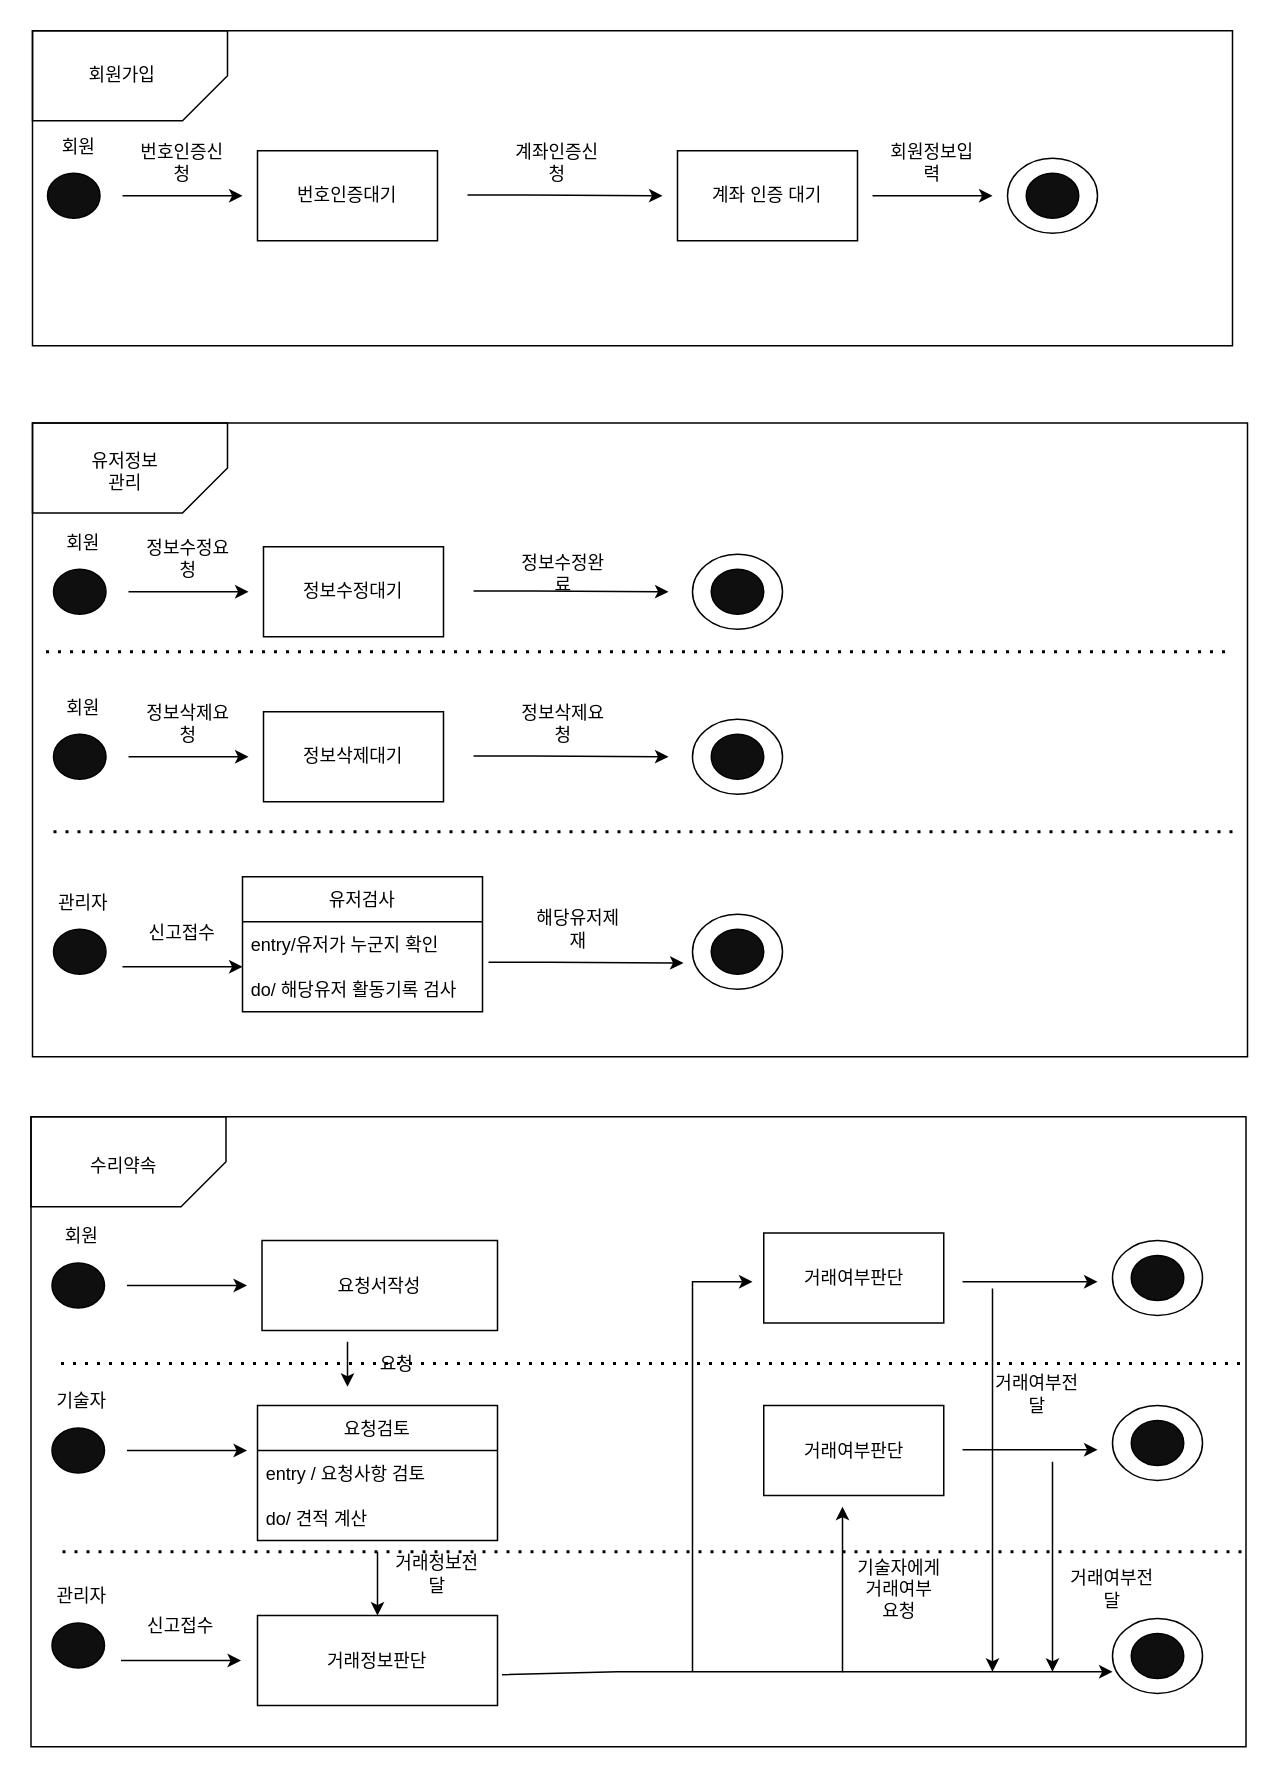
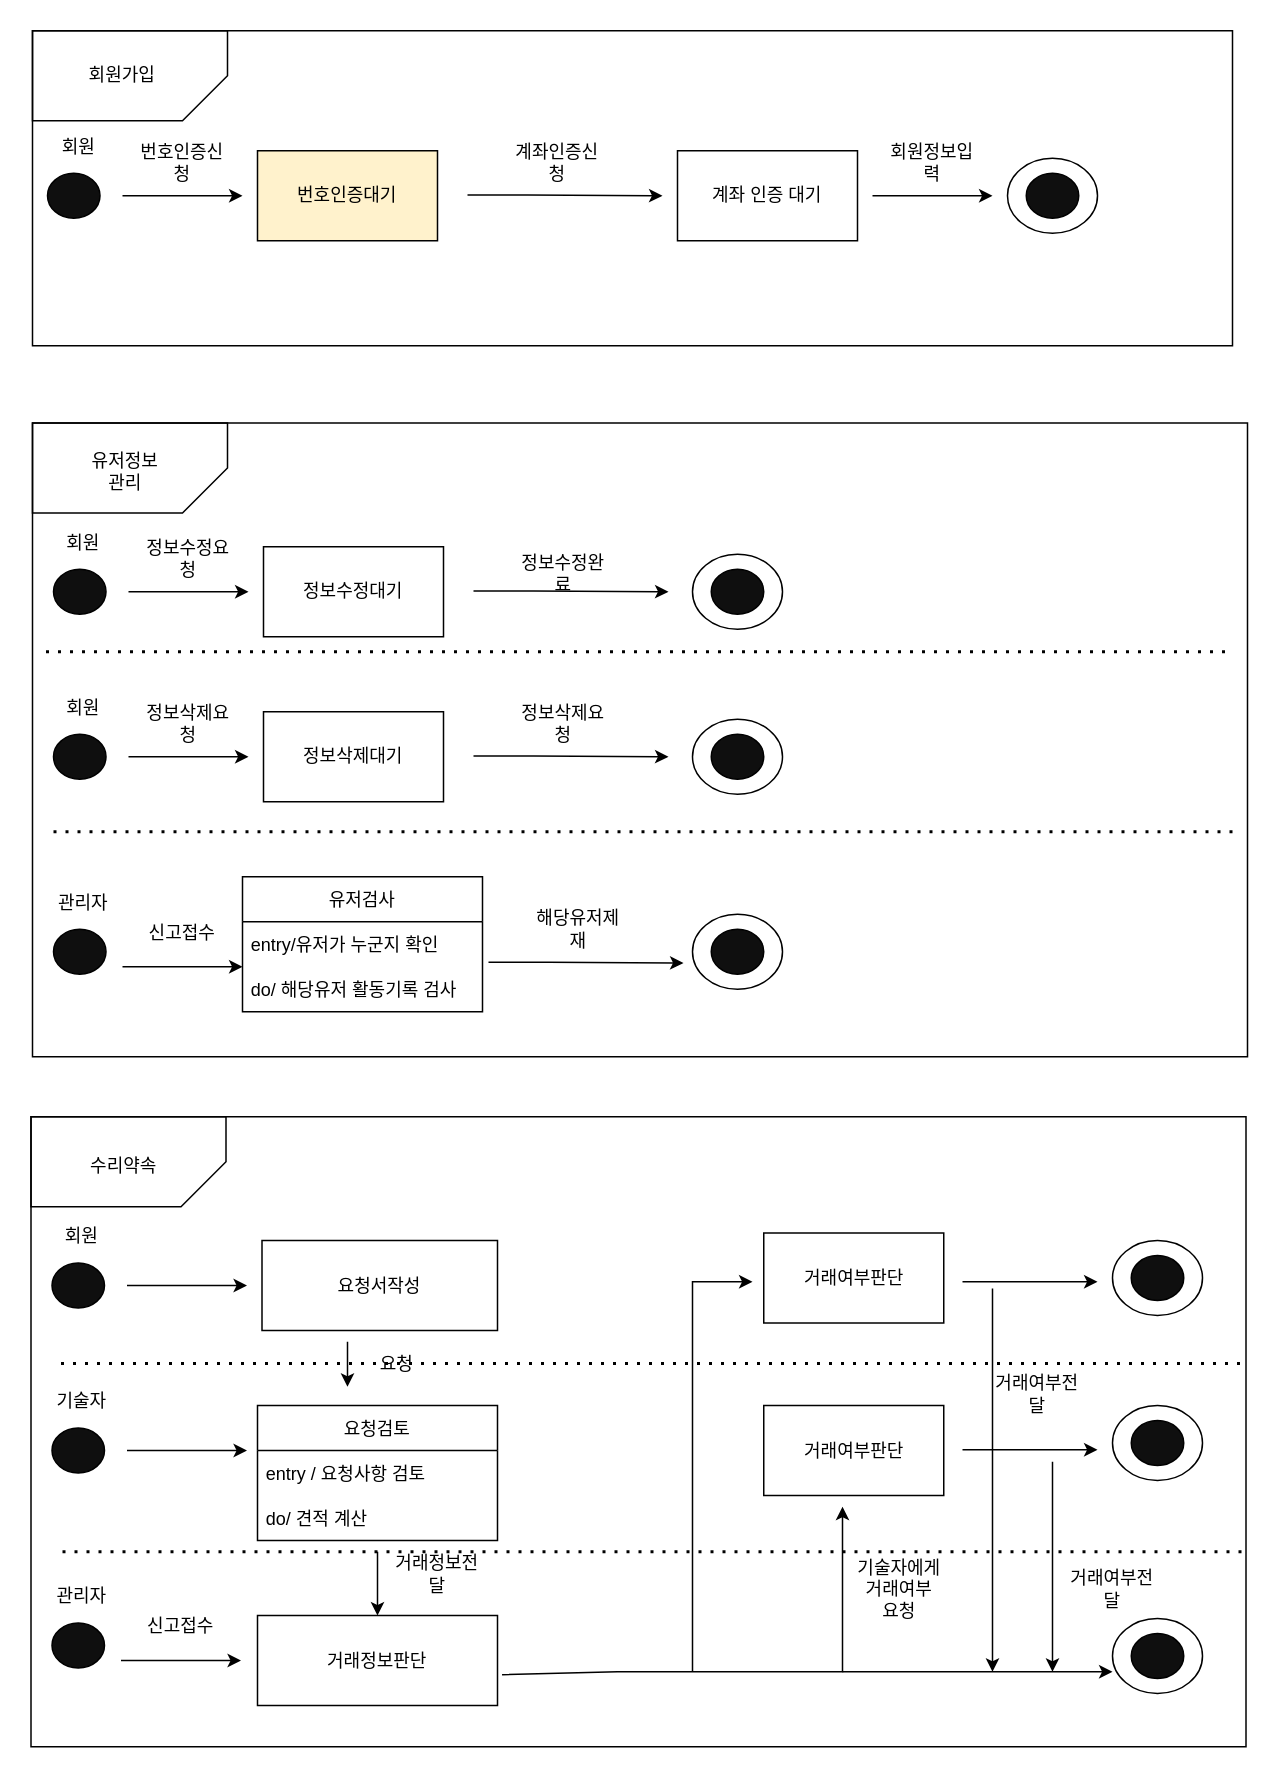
(347, 196) -> (347, 196)
